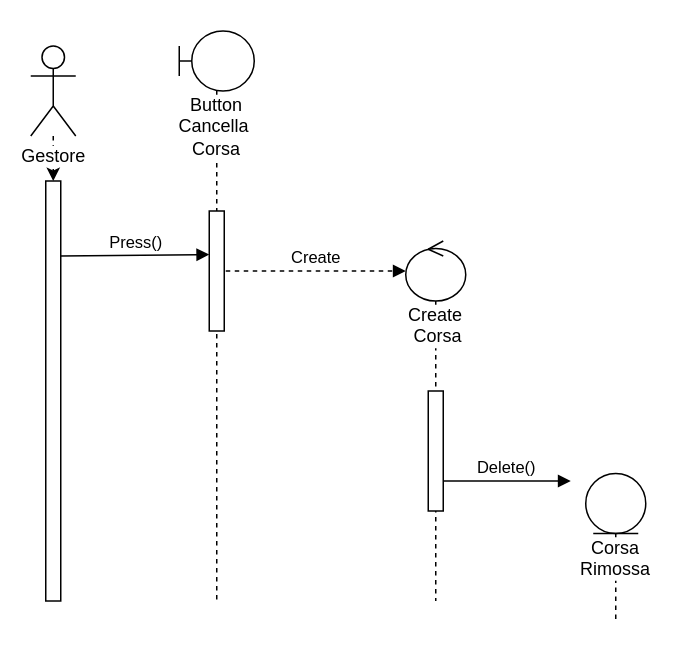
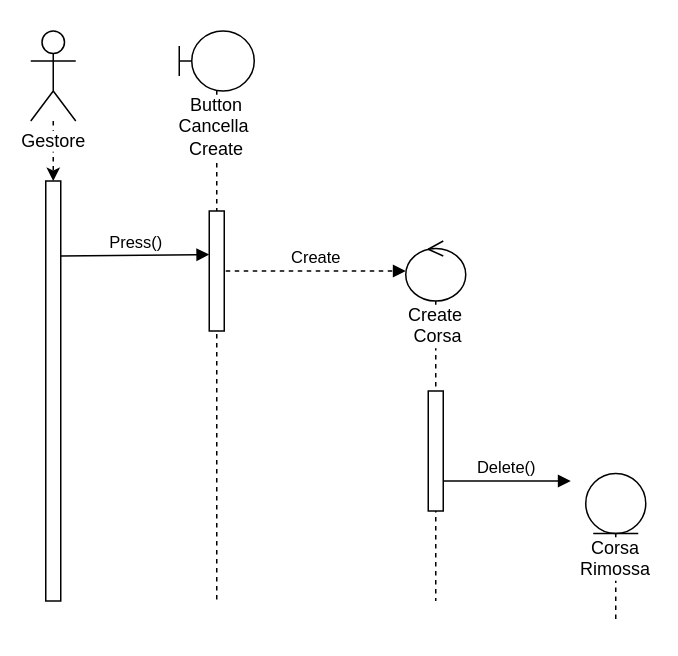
(53, 91) -> (53, 76)
(217, 128) -> (217, 128)
